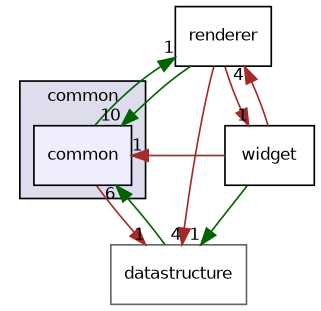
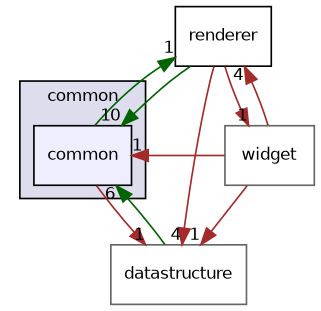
(270, 155) -> (270, 155)
(229, 209) -> (229, 209)
